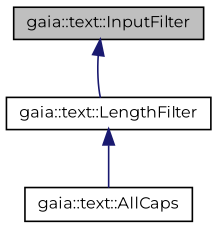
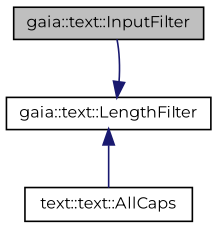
(98, 77) -> (119, 60)
(109, 204) -> (109, 204)
